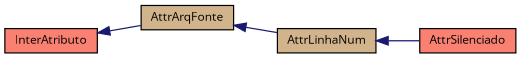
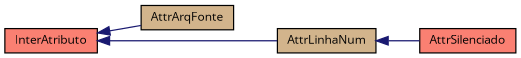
(262, 30) -> (193, 41)
